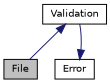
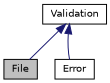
(81, 37) -> (68, 47)
